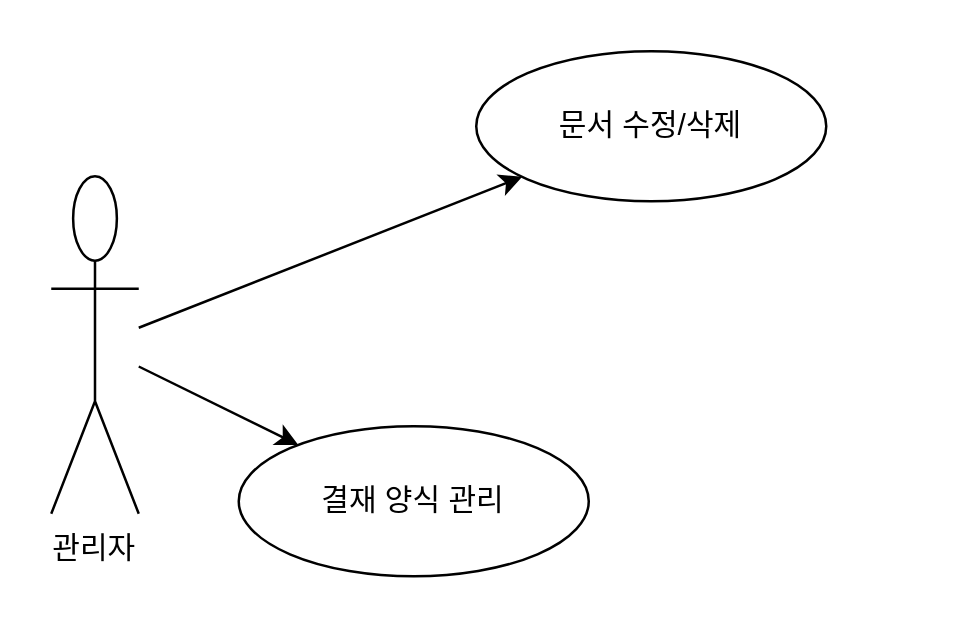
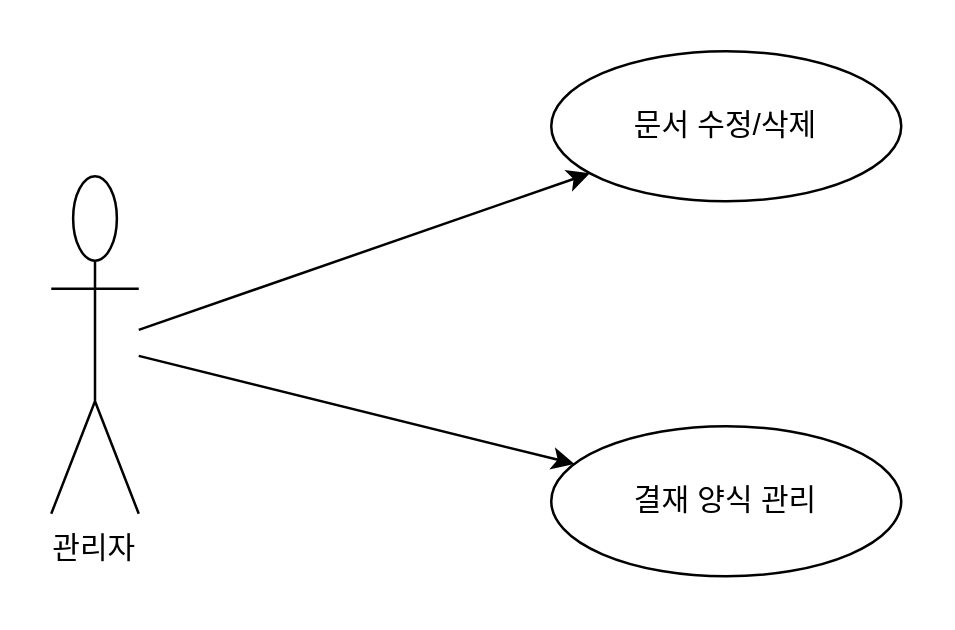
(651, 126) -> (726, 126)
(414, 501) -> (726, 501)
